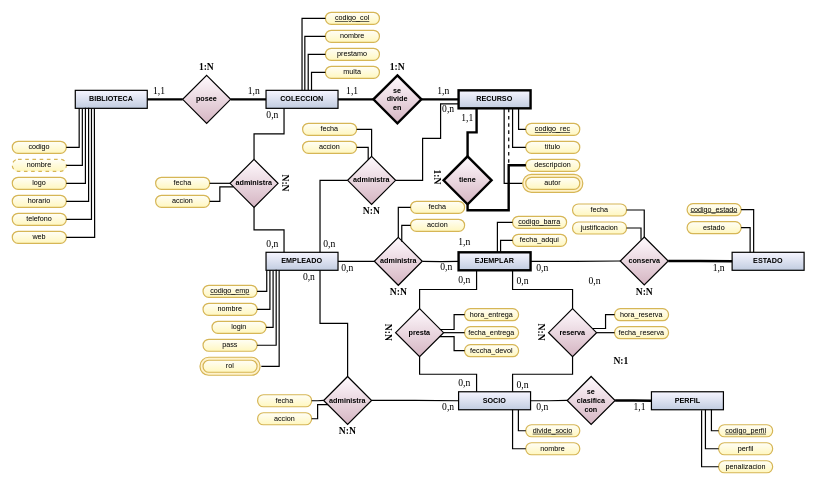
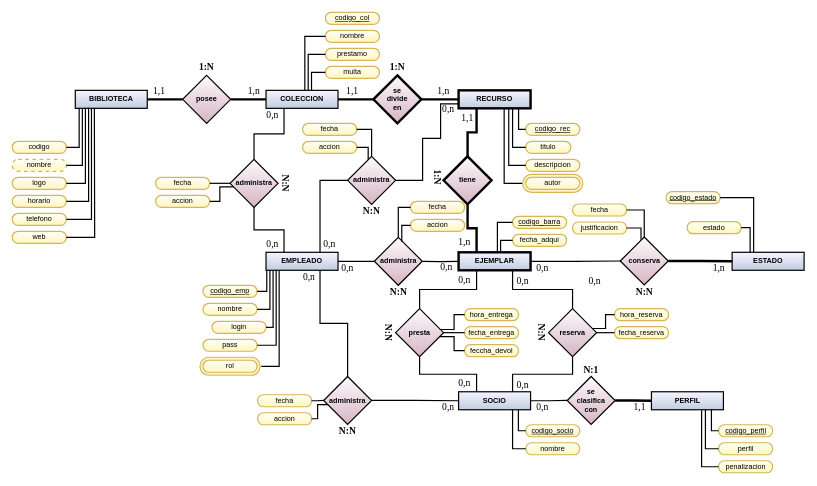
(302, 43) -> none
(509, 136) -> (509, 136)
(553, 147) -> (548, 147)
(508, 210) -> (474, 228)
(714, 210) -> (693, 198)
(621, 361) -> (591, 370)
(553, 431) -> (553, 431)
